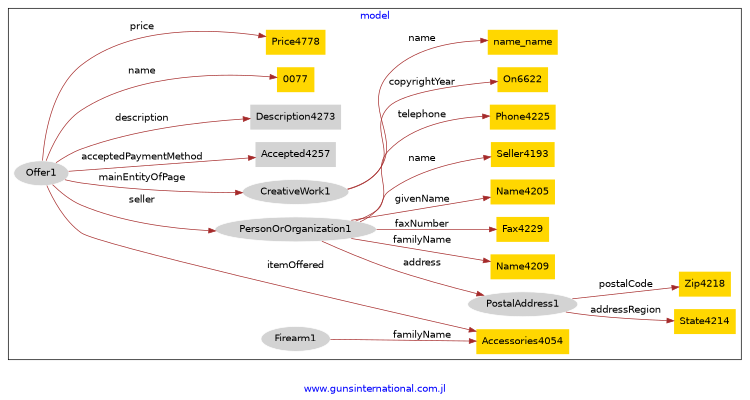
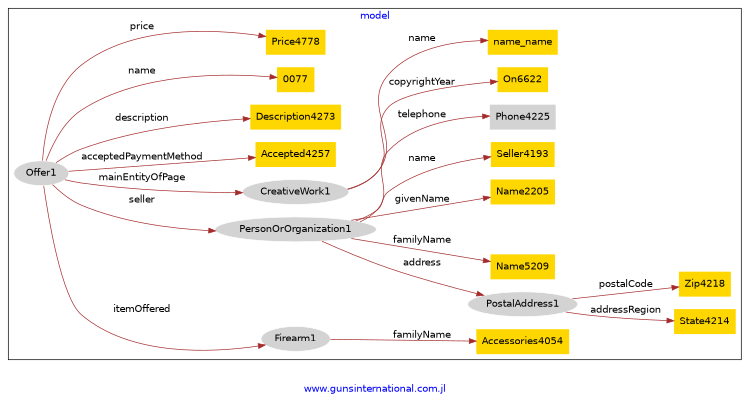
(296, 117) -> (296, 117)
(523, 117) -> (523, 117)
(296, 155) -> (296, 155)
(523, 192) -> (523, 192)
(523, 229) -> none
(523, 267) -> (523, 267)
(246, 278) -> (102, 329)
